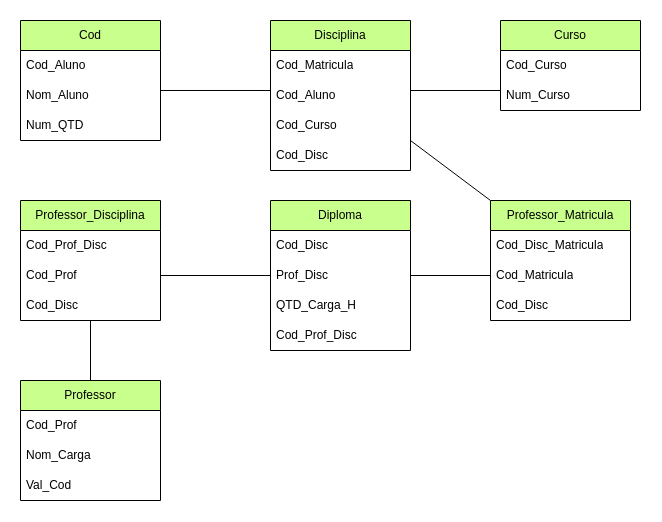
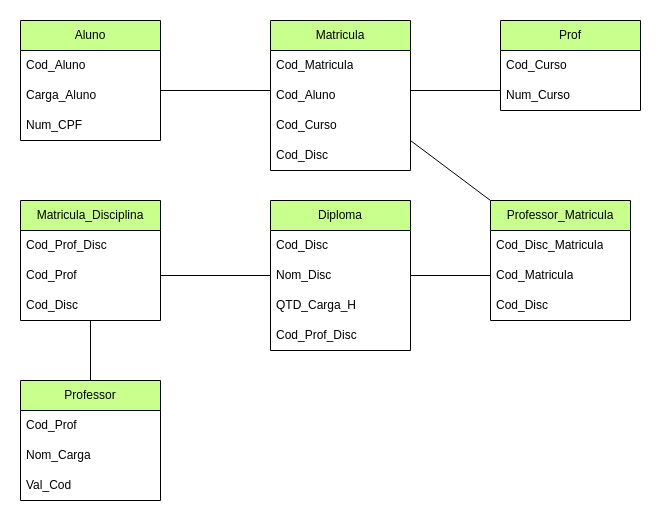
(91, 36) -> (91, 36)
(341, 36) -> (341, 36)
(571, 36) -> (571, 36)
(55, 96) -> (62, 96)
(50, 126) -> (50, 126)
(91, 216) -> (91, 216)
(305, 276) -> (302, 276)
